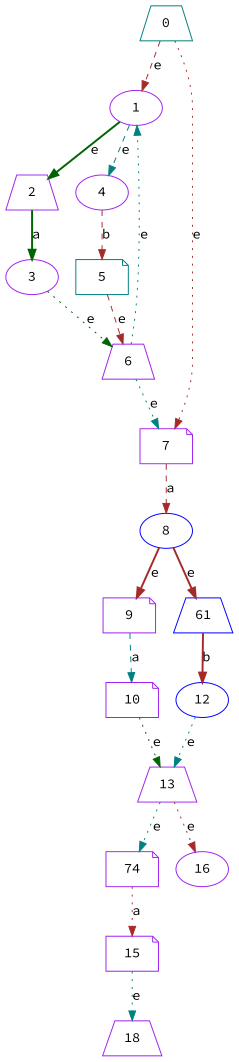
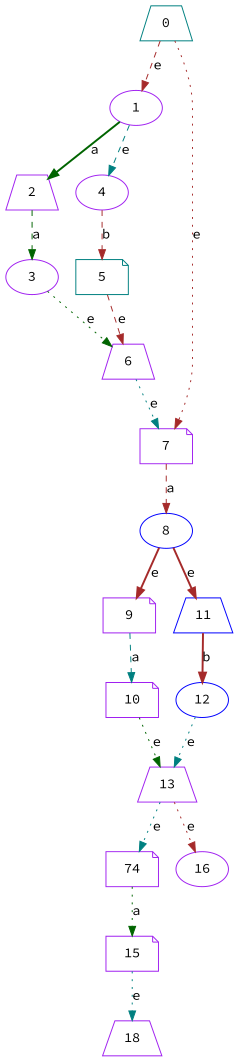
(95, 150) -> (95, 150)
(32, 230) -> (32, 230)
(139, 240) -> none
(203, 615) -> (203, 615)
(132, 907) -> (132, 907)
